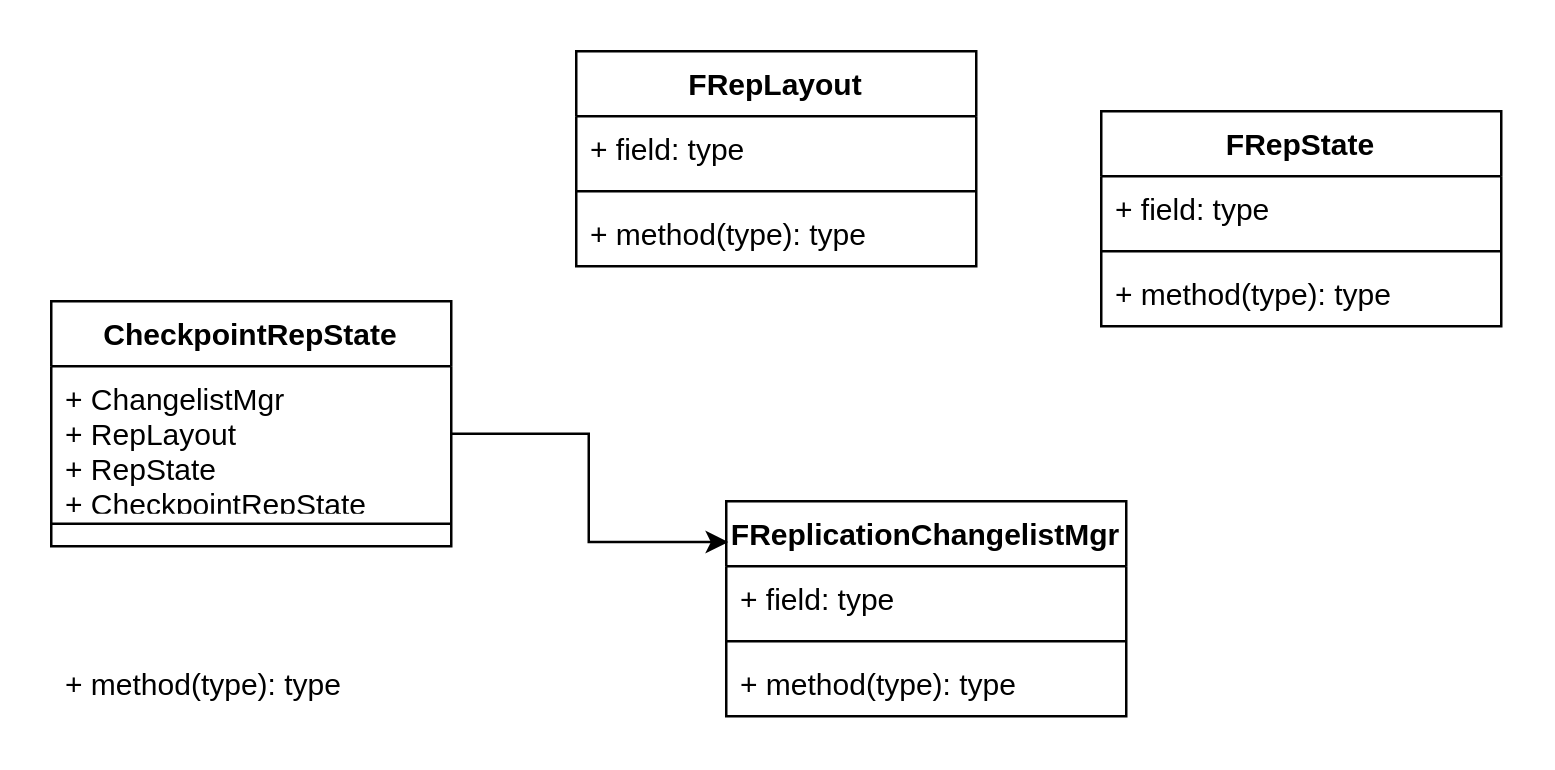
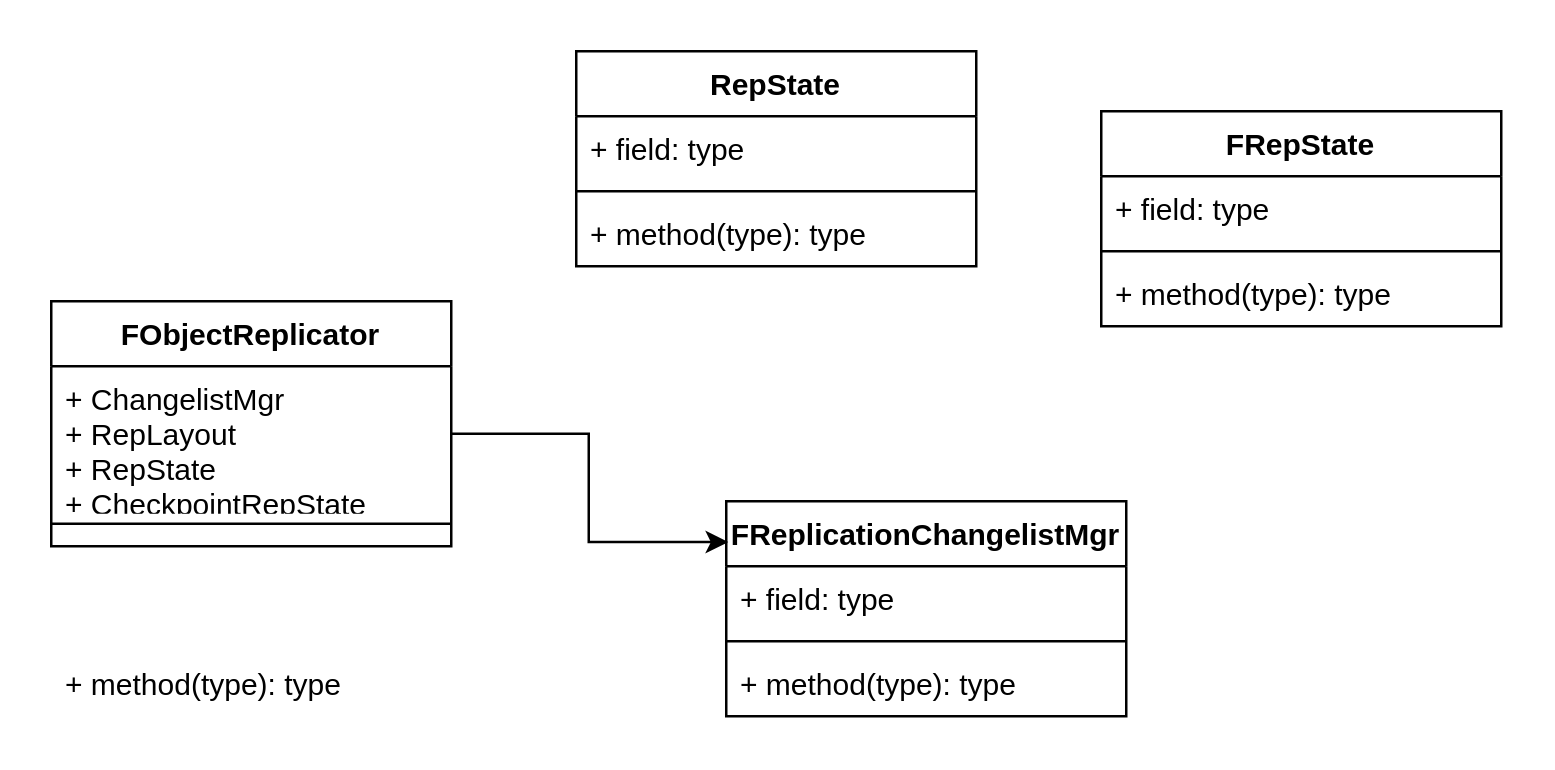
(776, 87) -> (776, 87)
(250, 335) -> (250, 335)
